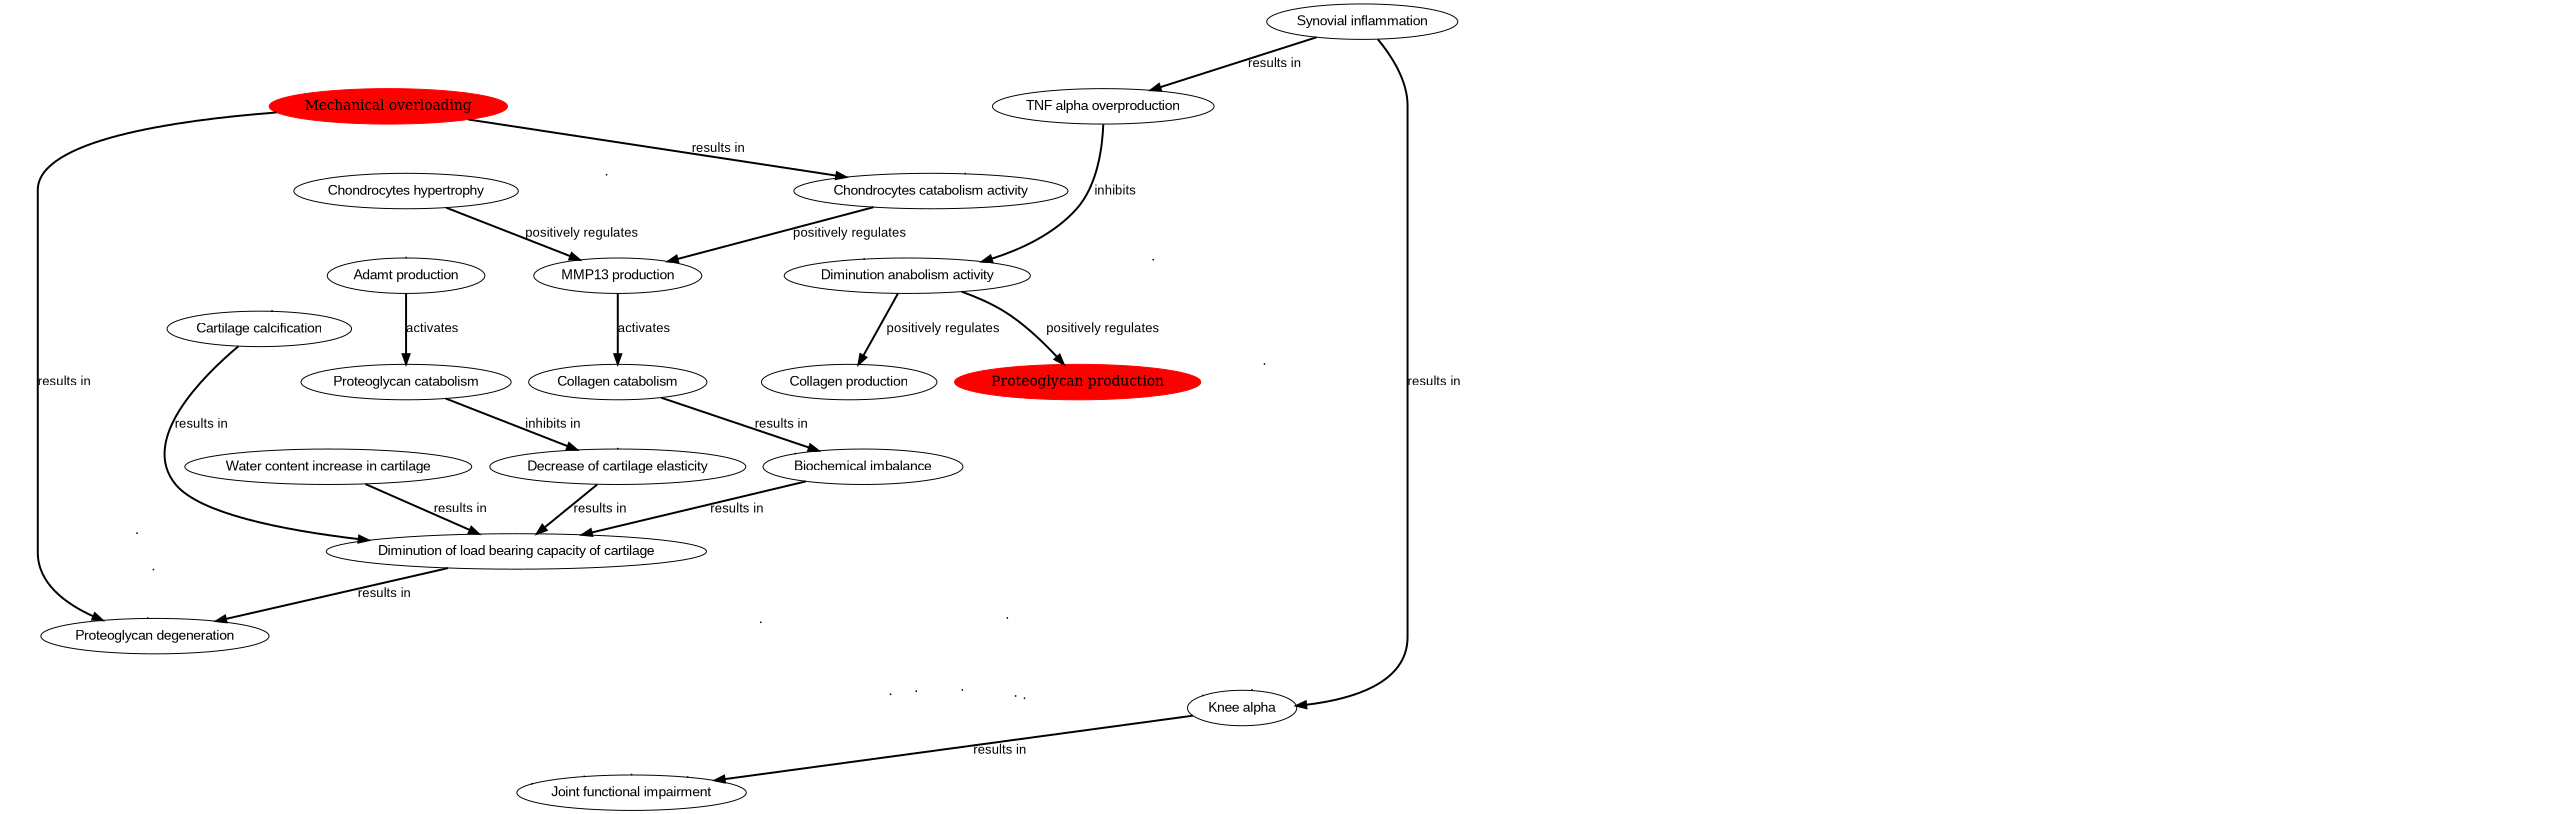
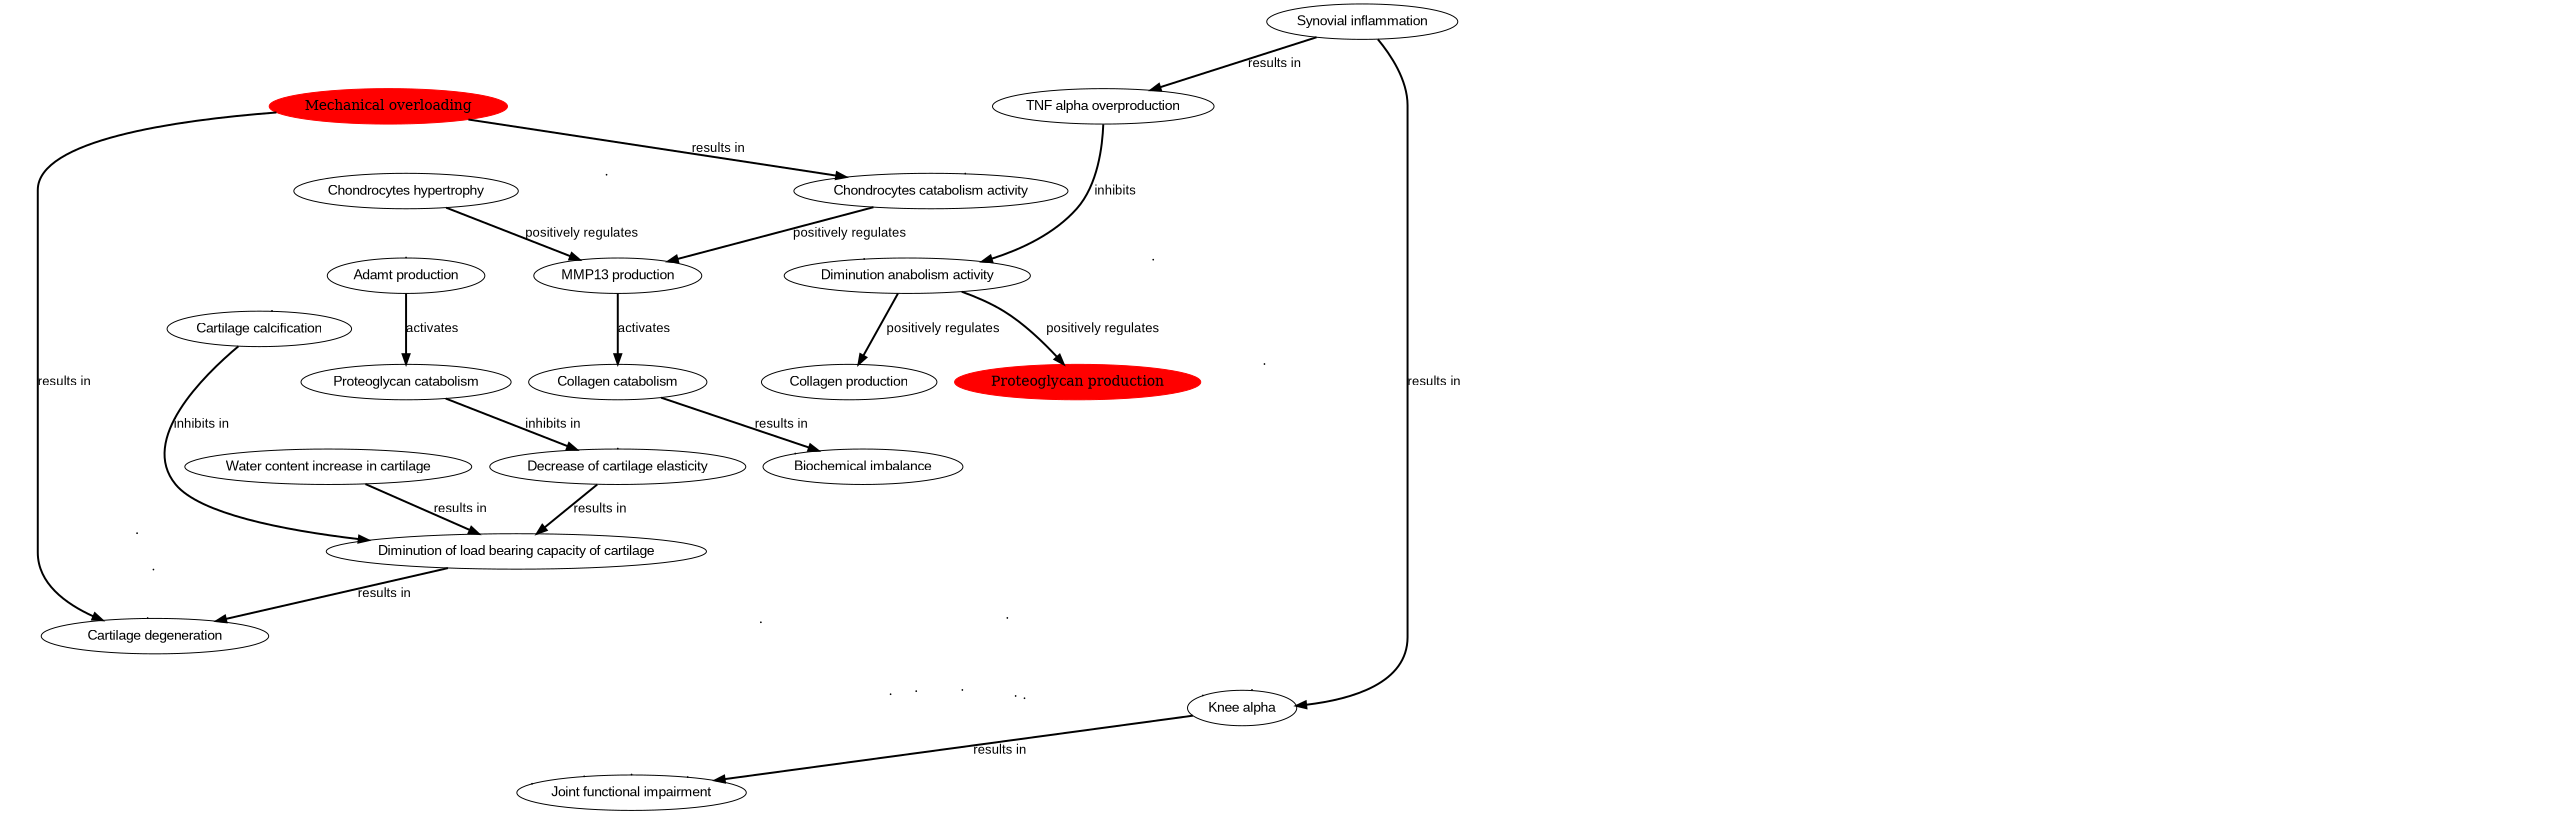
(202, 424) -> (202, 424)
(699, 507) -> none
(155, 636) -> (155, 636)
